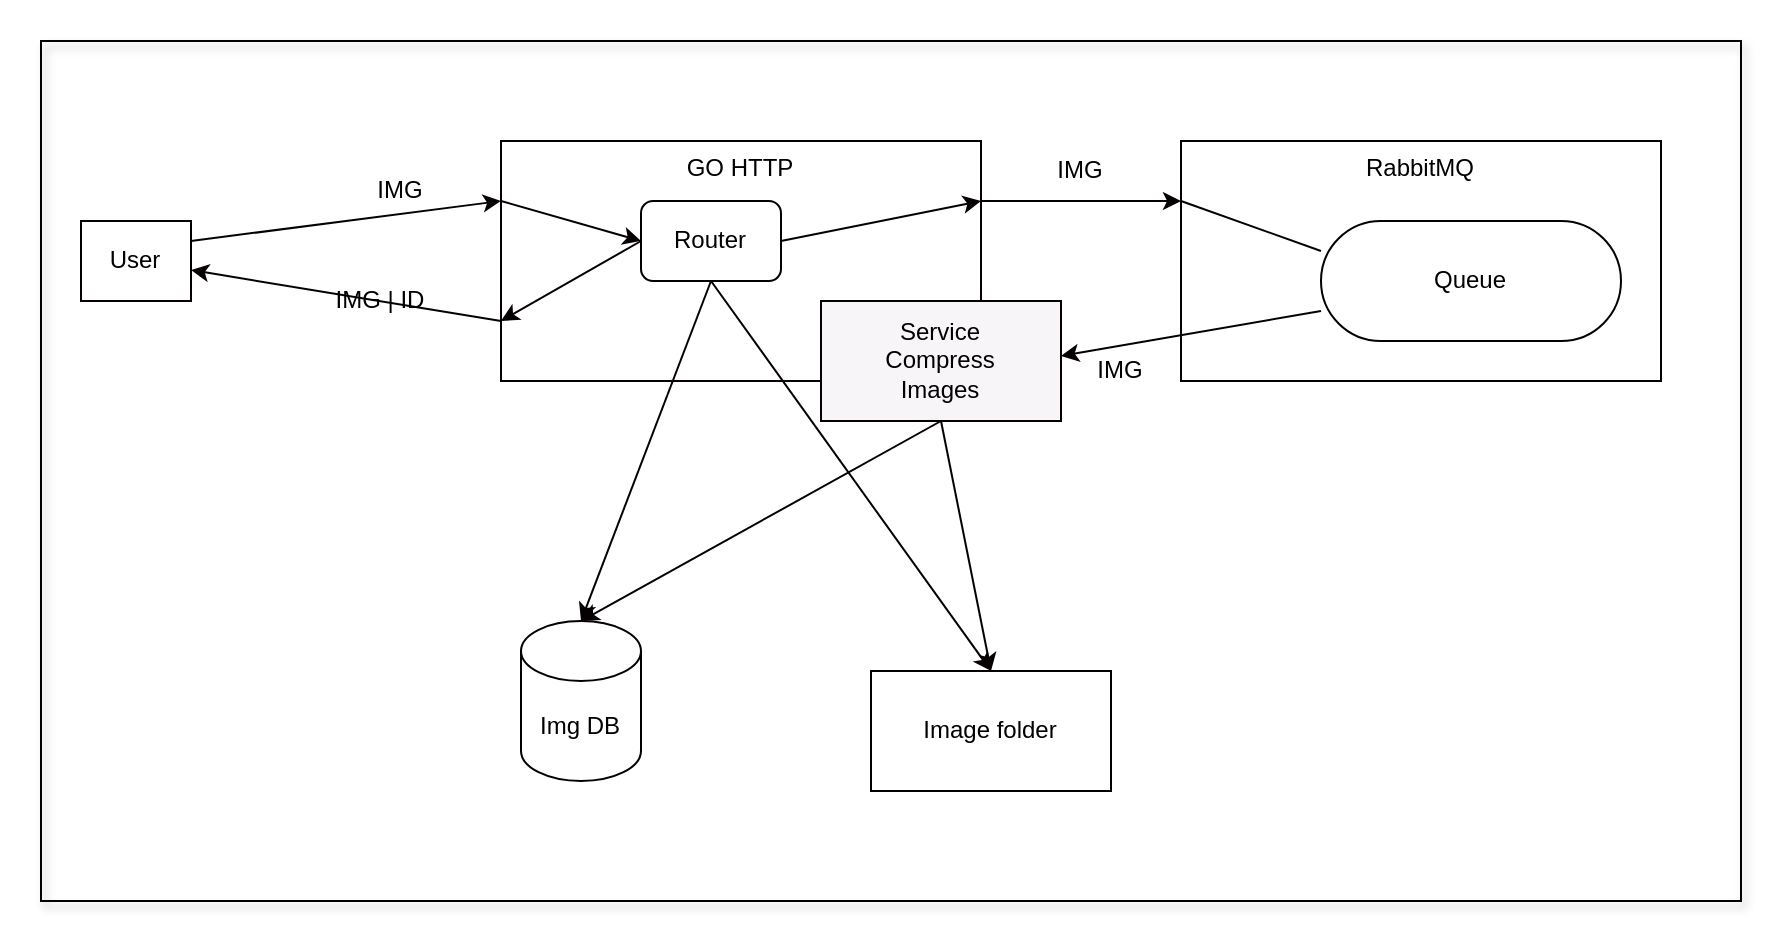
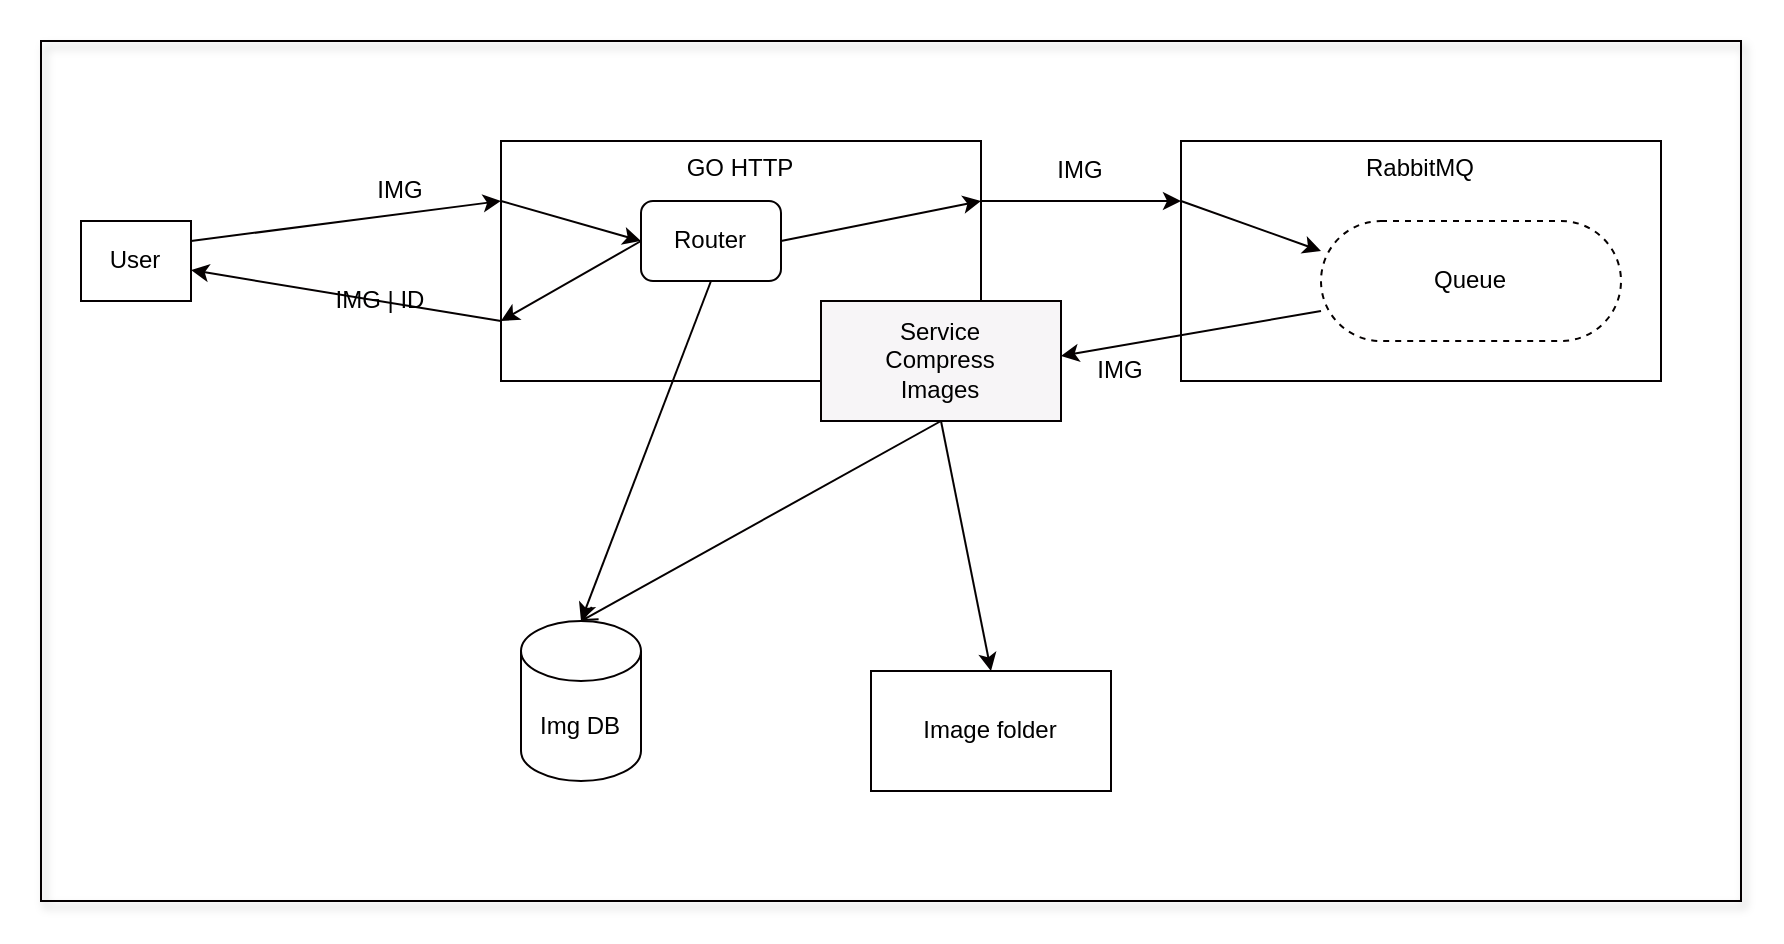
(1312, 248) -> (1307, 246)
(1471, 281) -> (1471, 281)
(917, 568) -> none
(594, 614) -> (591, 615)
